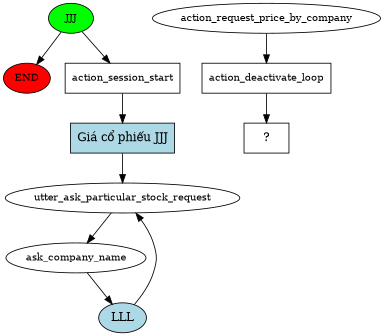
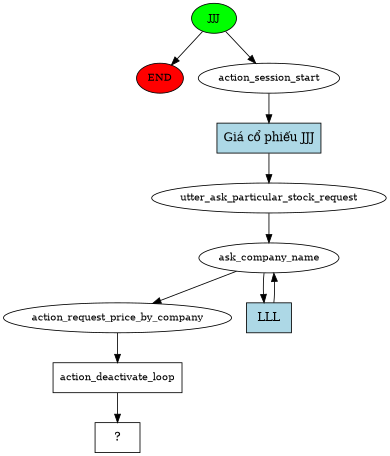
(123, 78) -> (269, 78)
(156, 263) -> (275, 292)
none -> (199, 286)
(123, 318) -> (269, 318)
